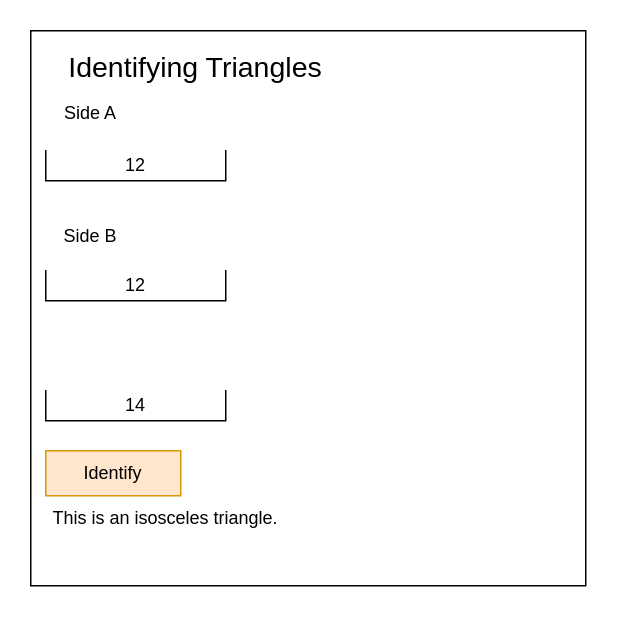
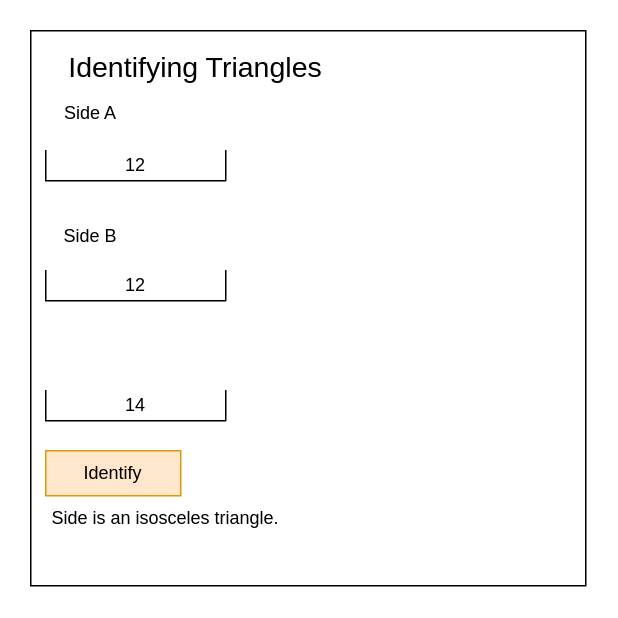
(166, 518) -> (166, 518)
